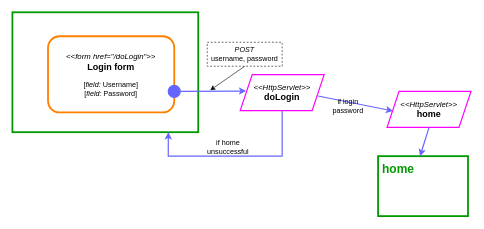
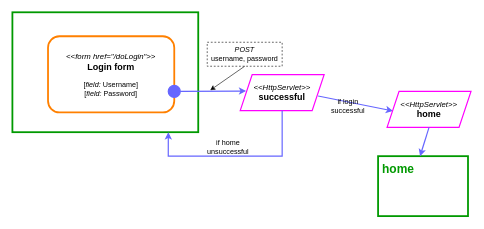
(282, 93) -> (282, 93)
(348, 107) -> (348, 107)
